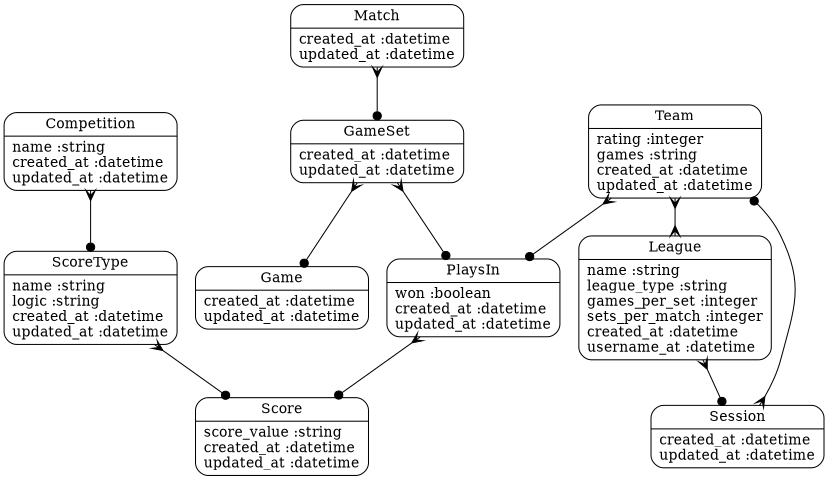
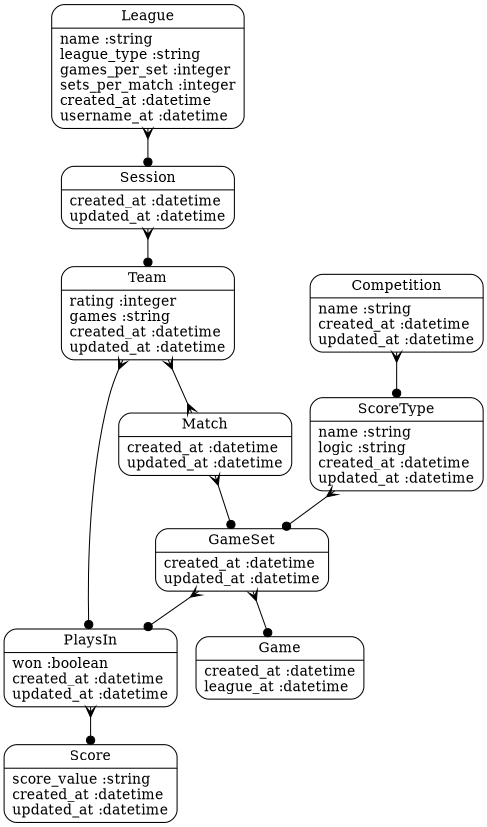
(675, 217) -> (180, 387)
(282, 317) -> (277, 687)
(193, 372) -> (308, 510)
